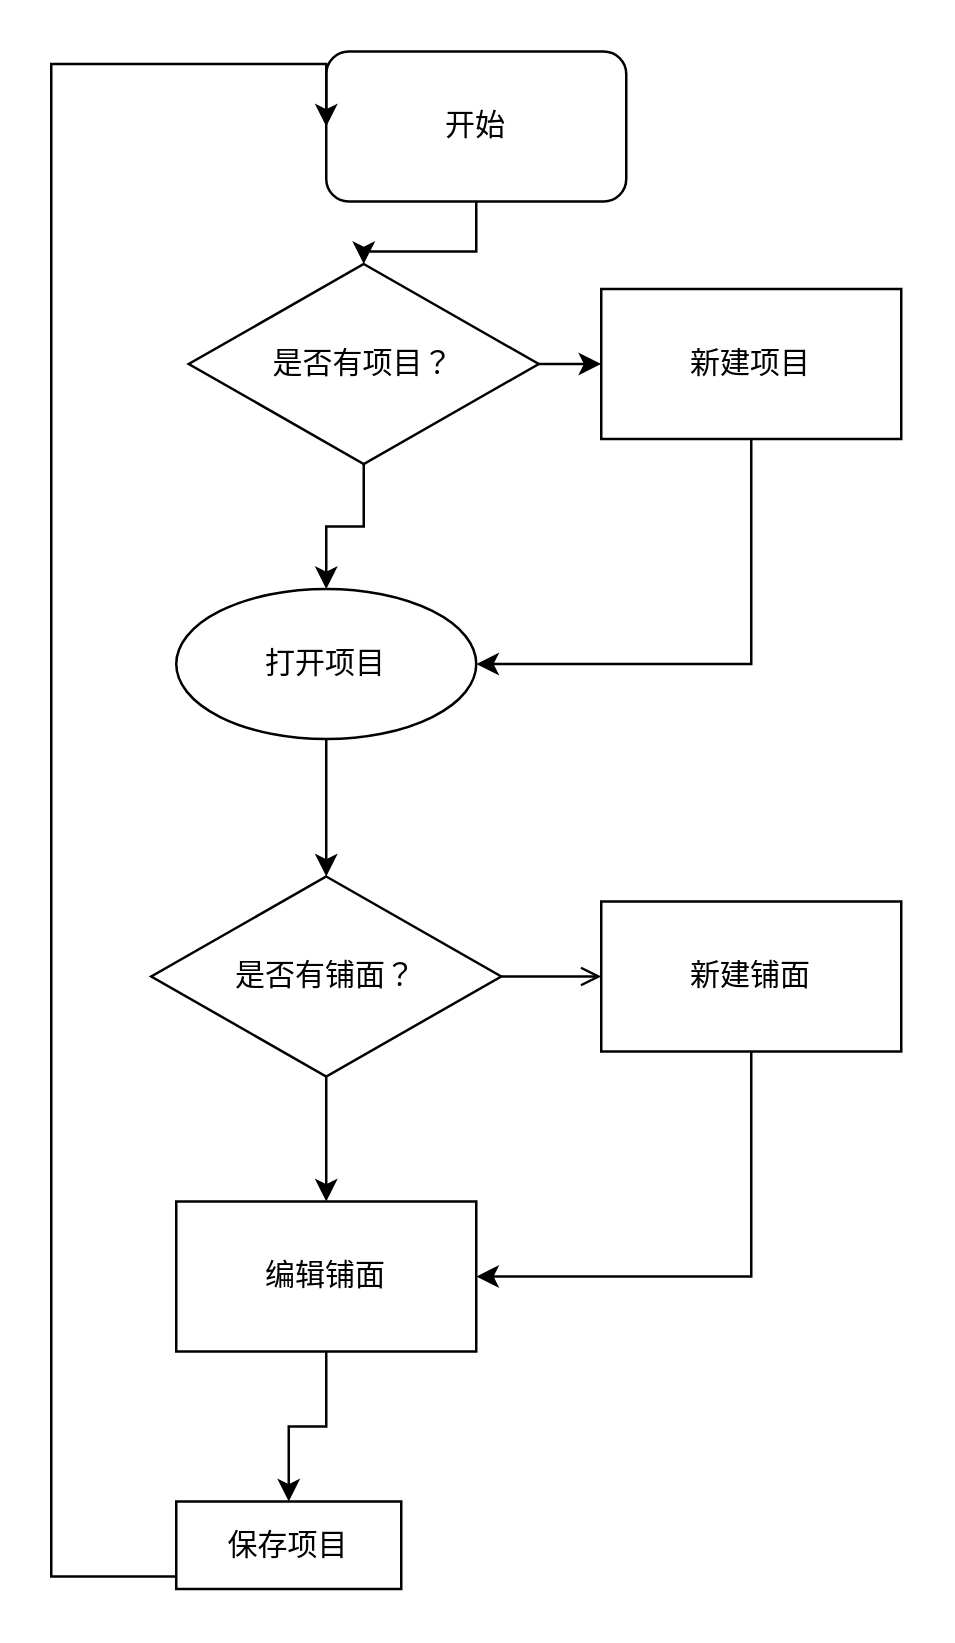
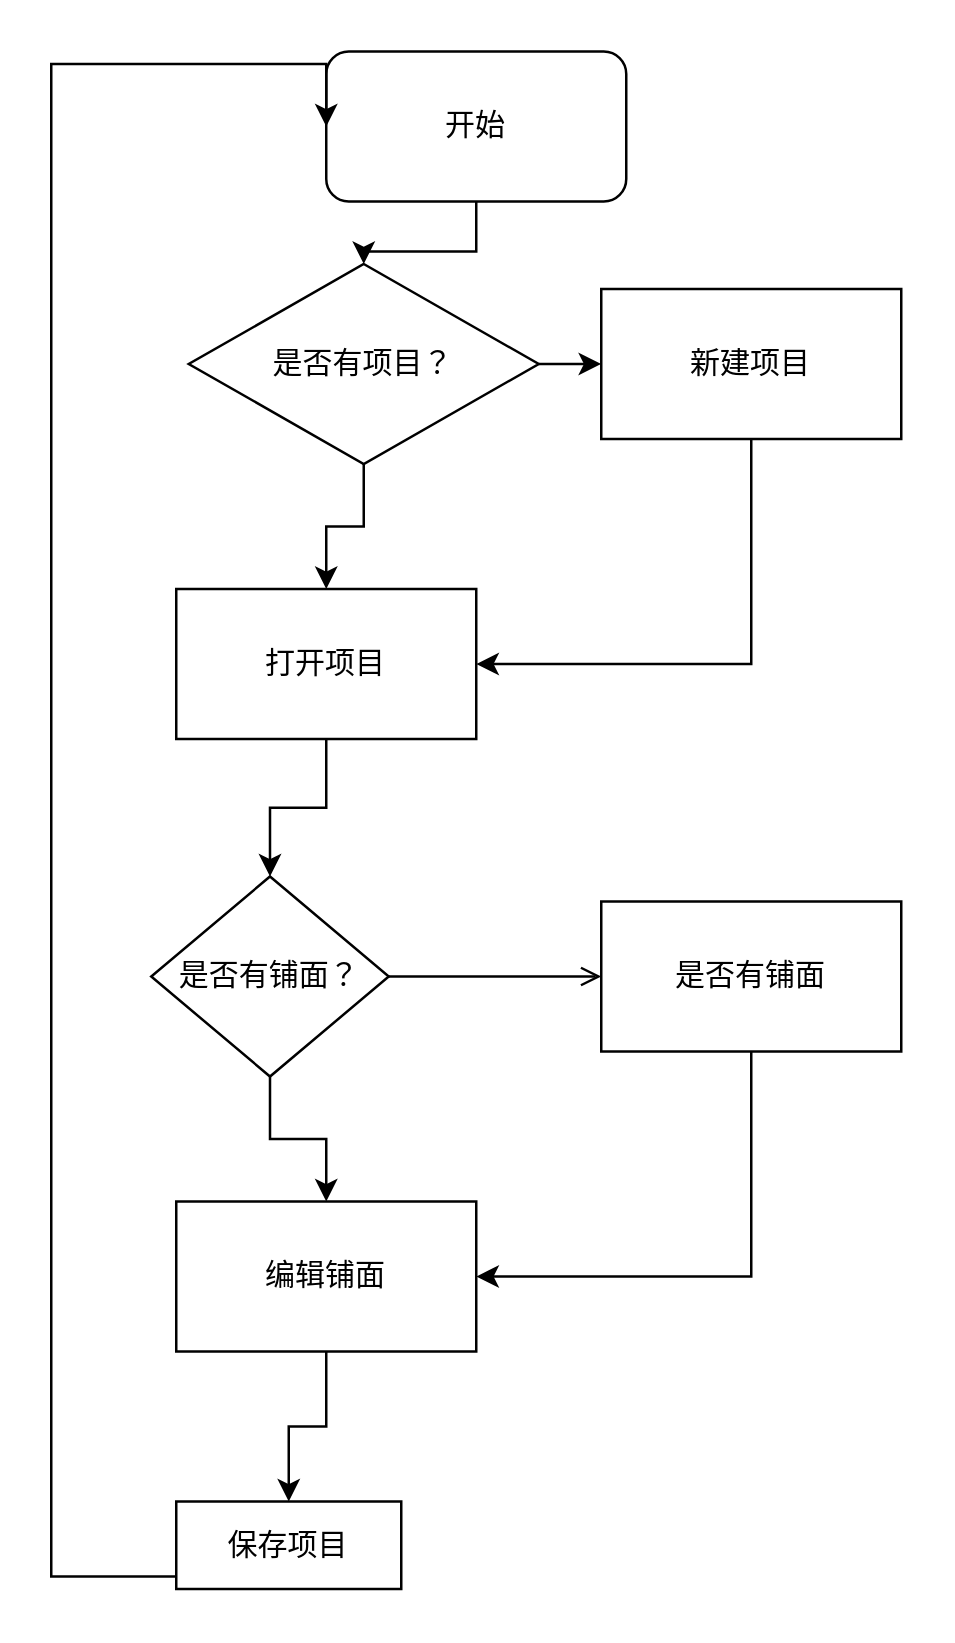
(326, 664) -> (326, 664)
(326, 976) -> (270, 976)
(751, 976) -> (751, 976)
